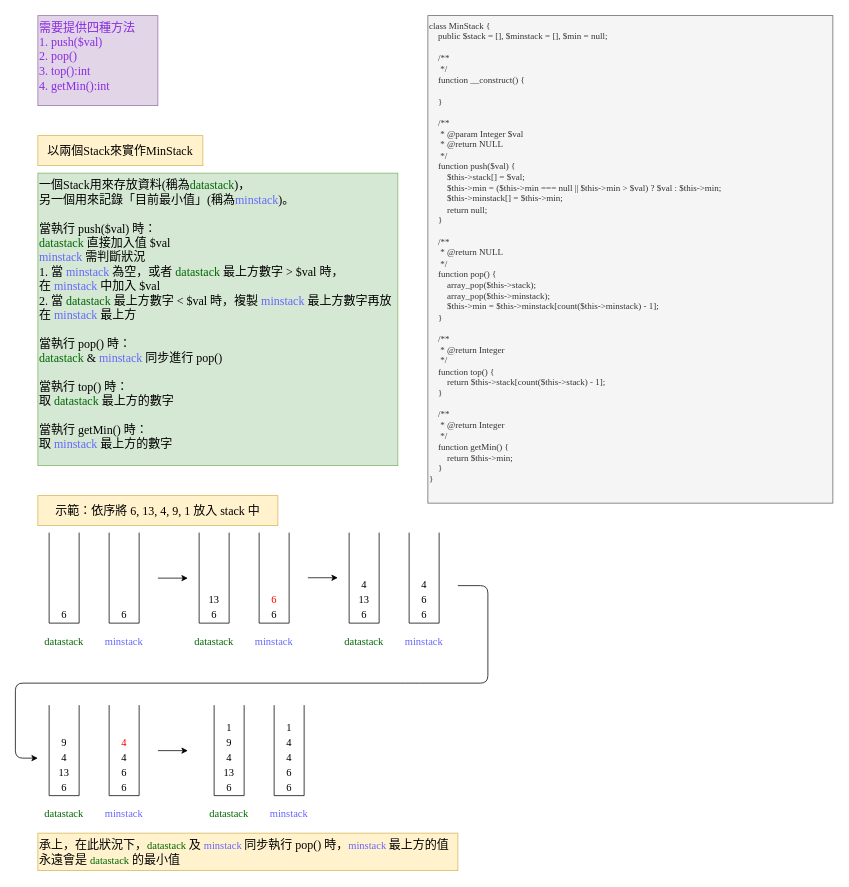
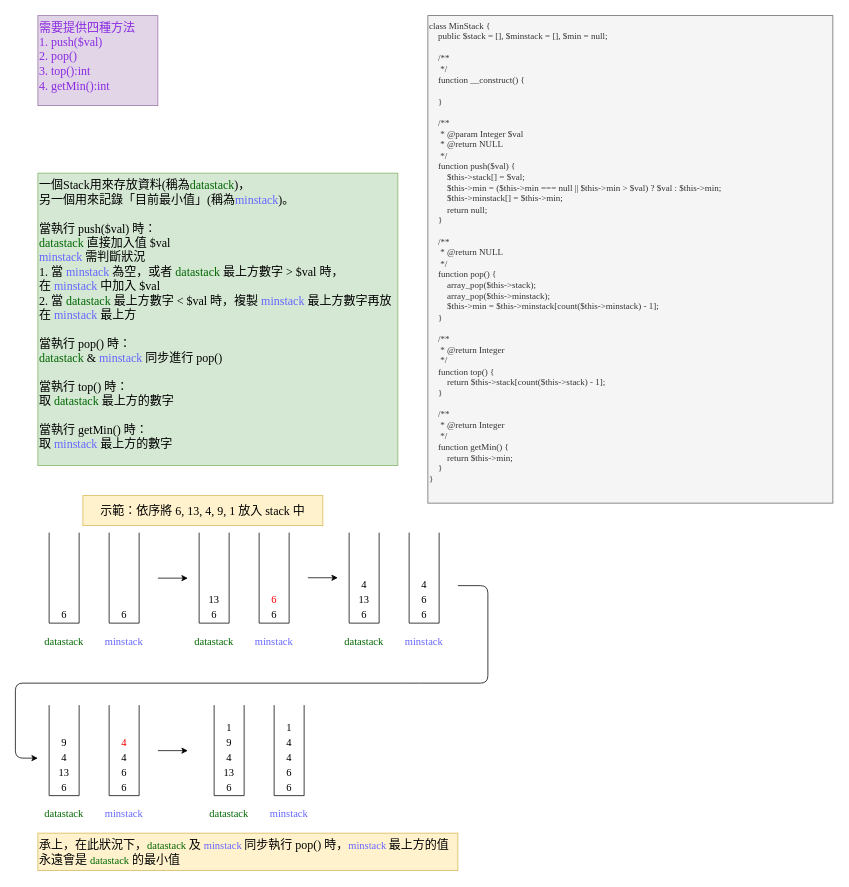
(120, 150) -> none
(158, 510) -> (203, 510)
